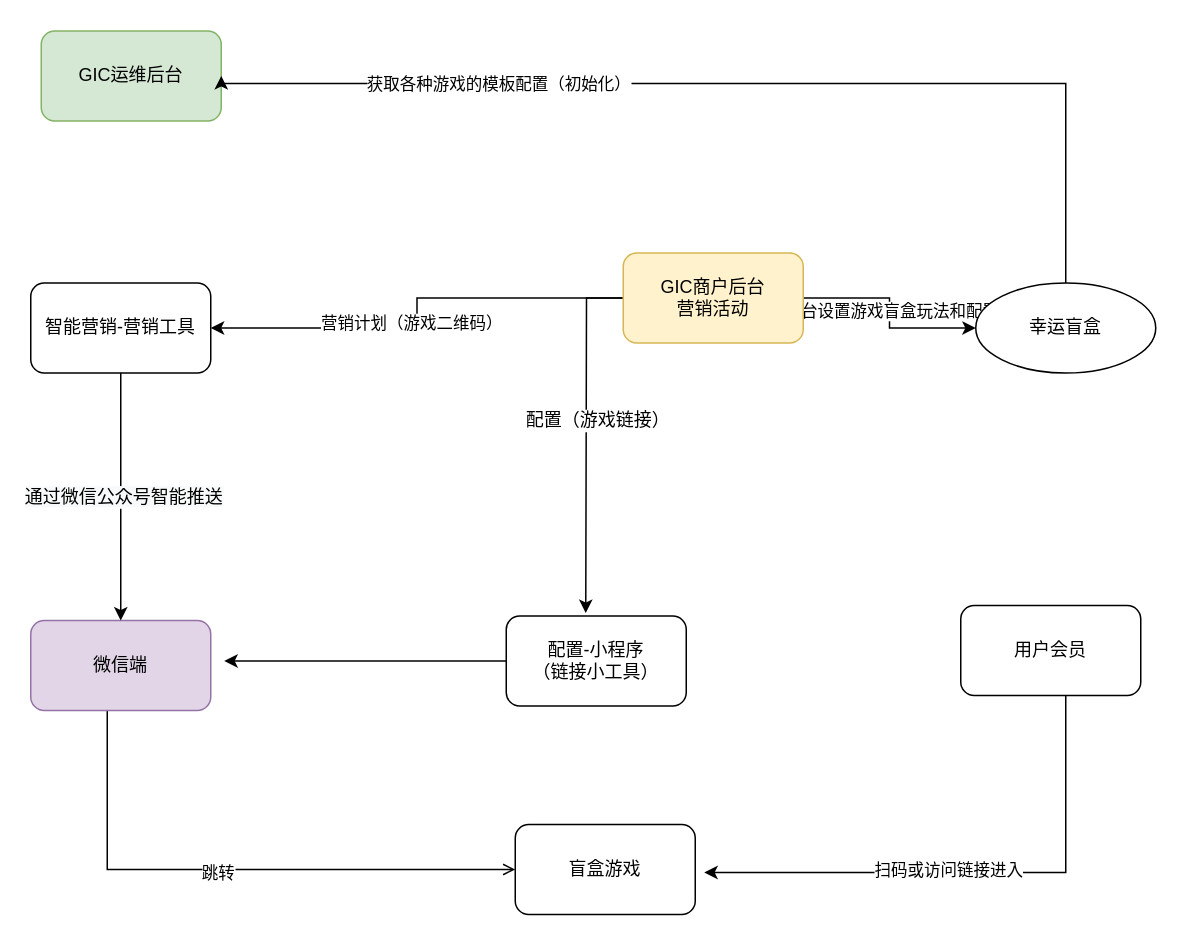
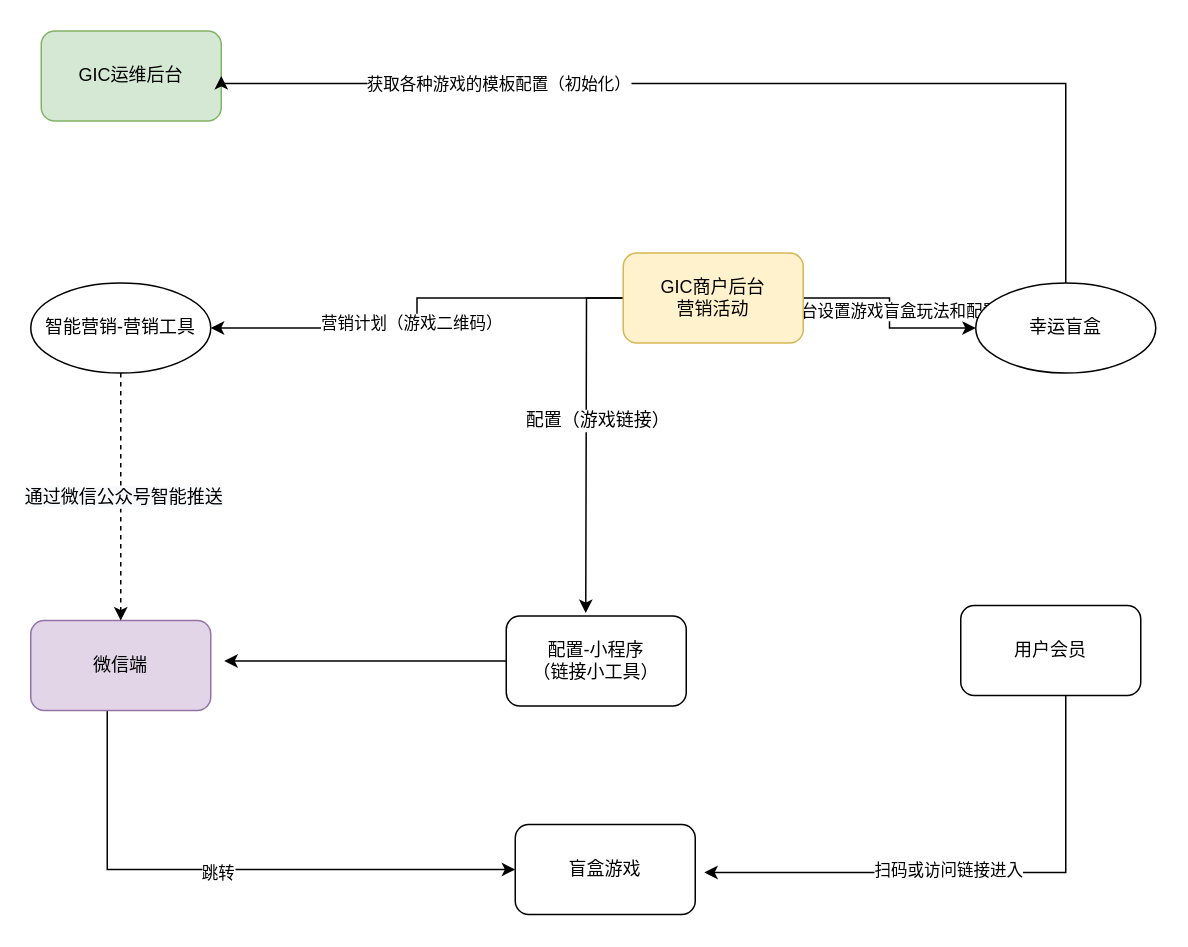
(121, 328) -> (121, 328)
(121, 428) -> (121, 428)
(506, 869) -> (504, 869)
